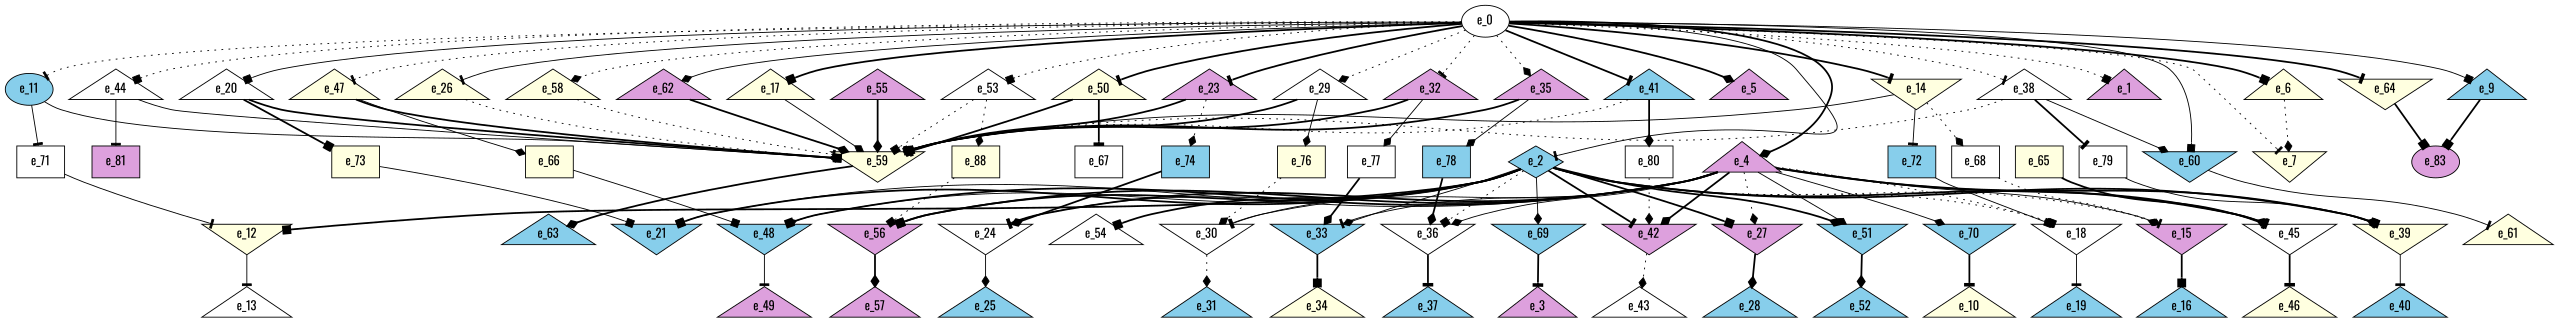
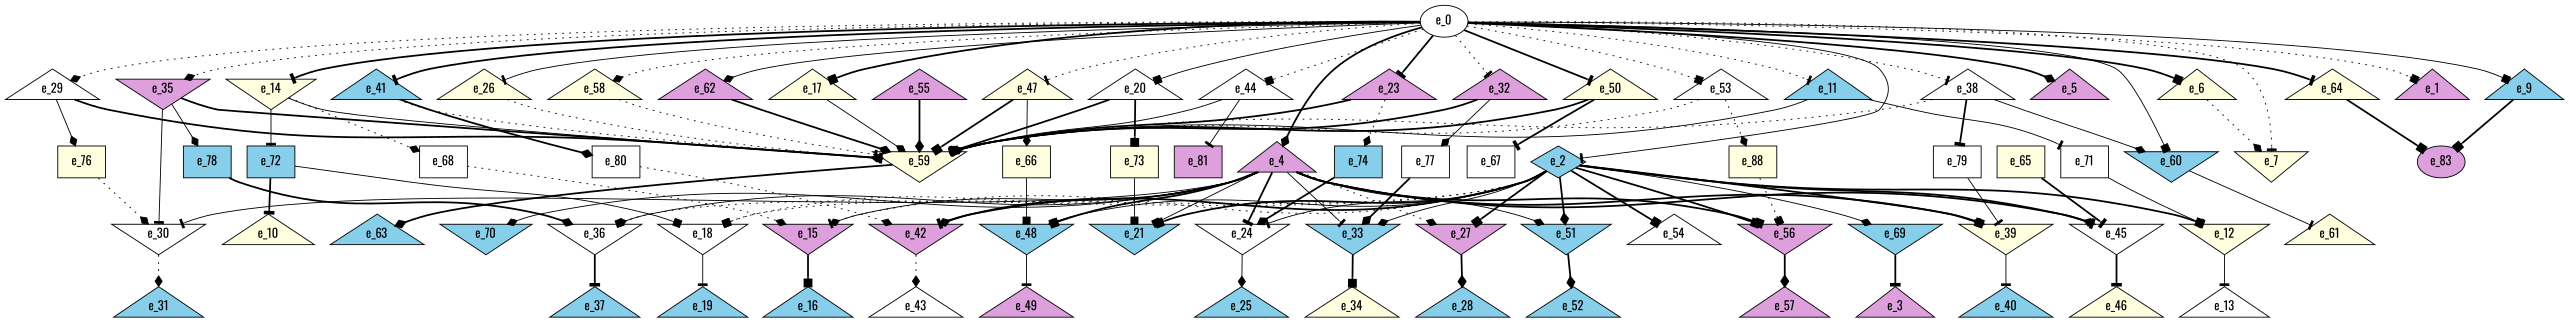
(29, 89) -> (1828, 89)
(1541, 89) -> (163, 89)
(2385, 89) -> (2332, 89)
(1378, 197) -> (161, 165)
(1969, 269) -> (270, 197)
